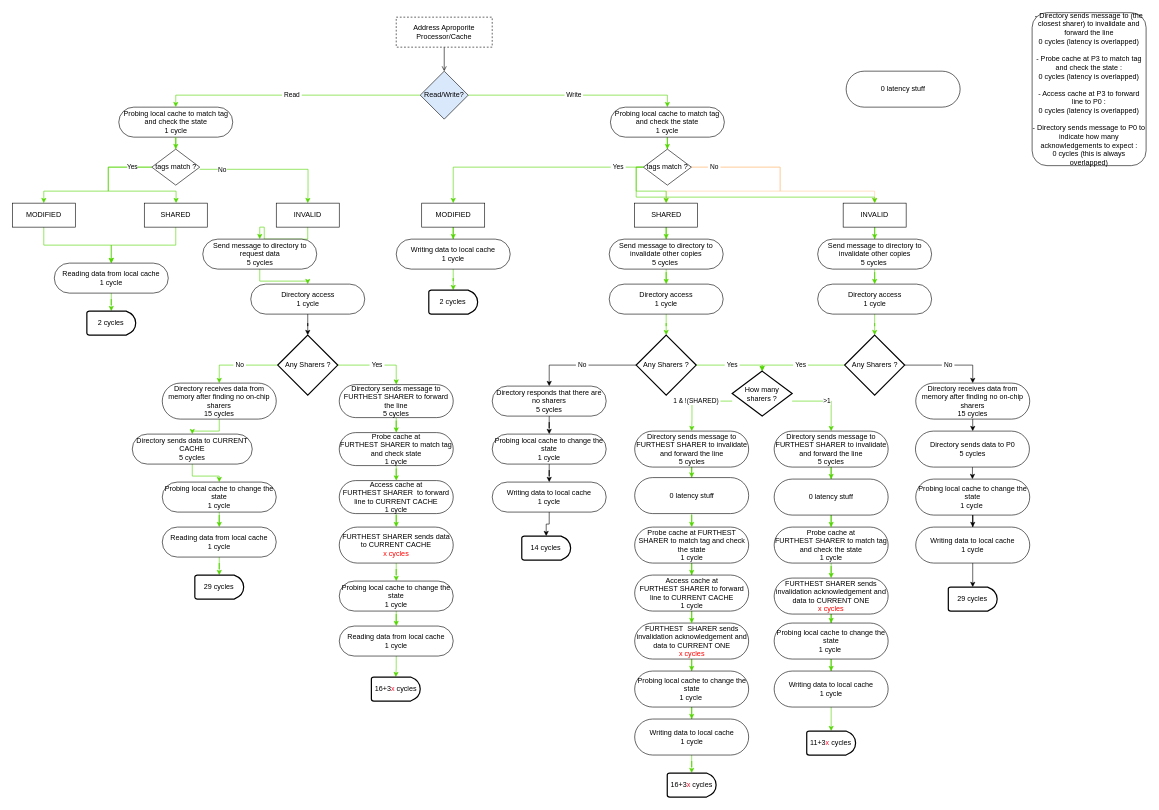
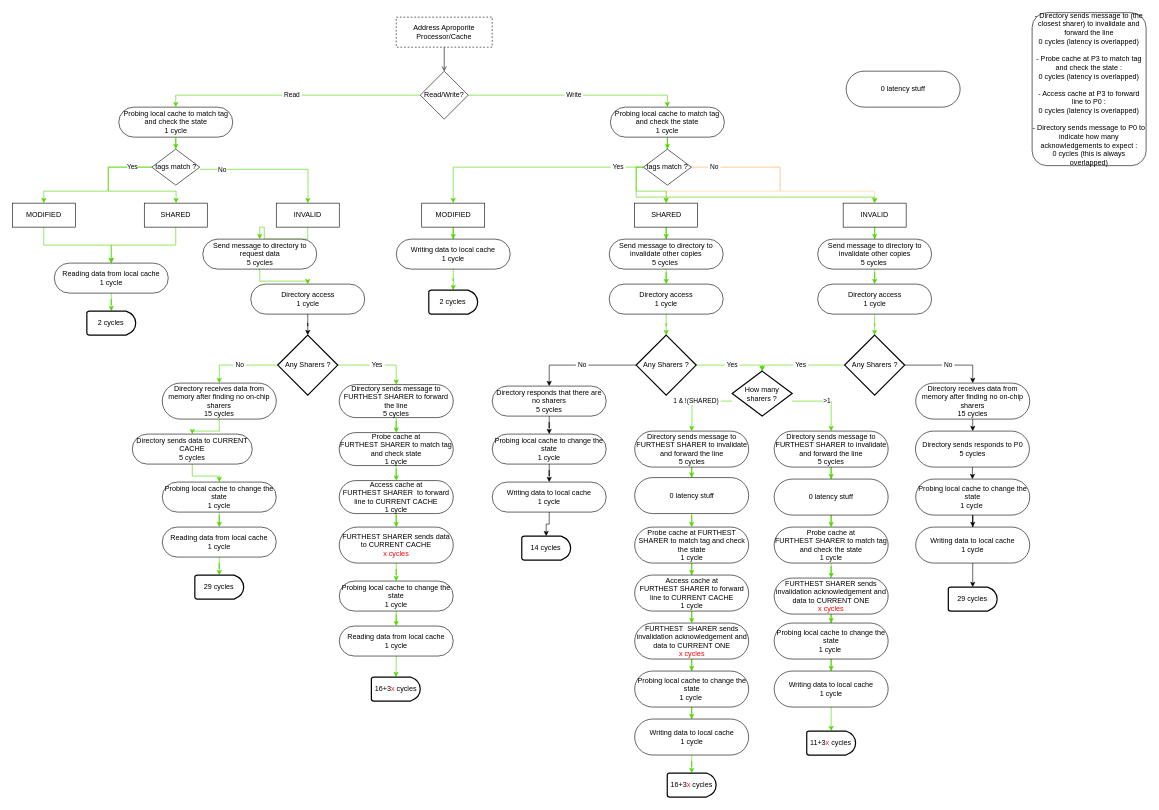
(444, 95) -> (444, 95)
(973, 449) -> (973, 449)
